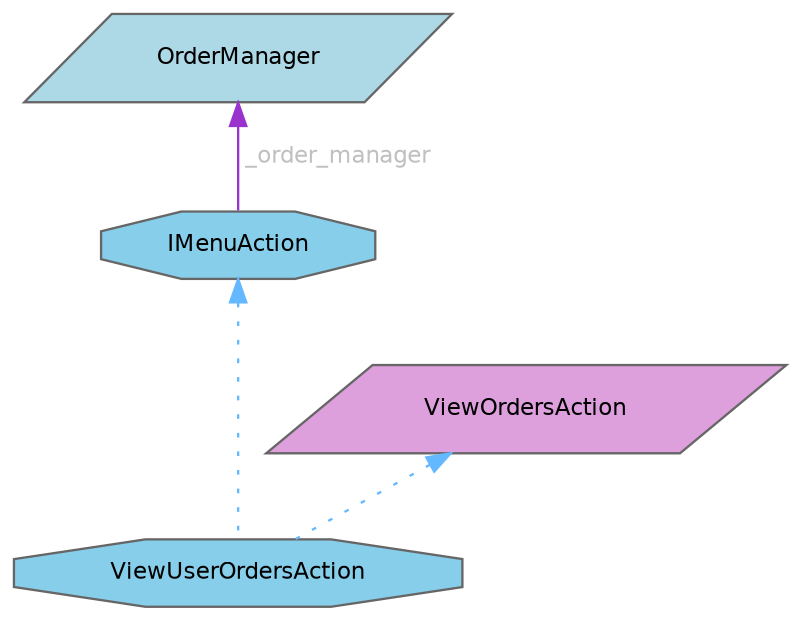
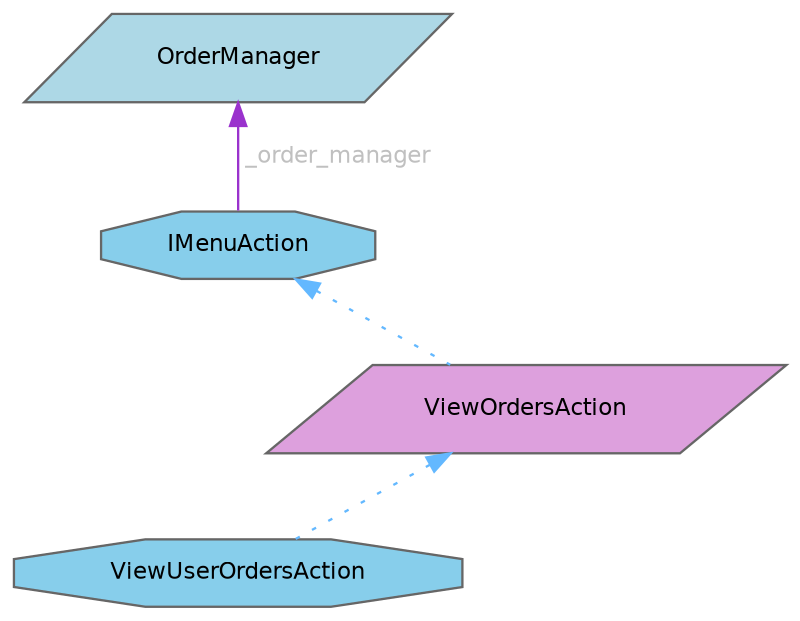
(238, 421) -> (383, 328)
